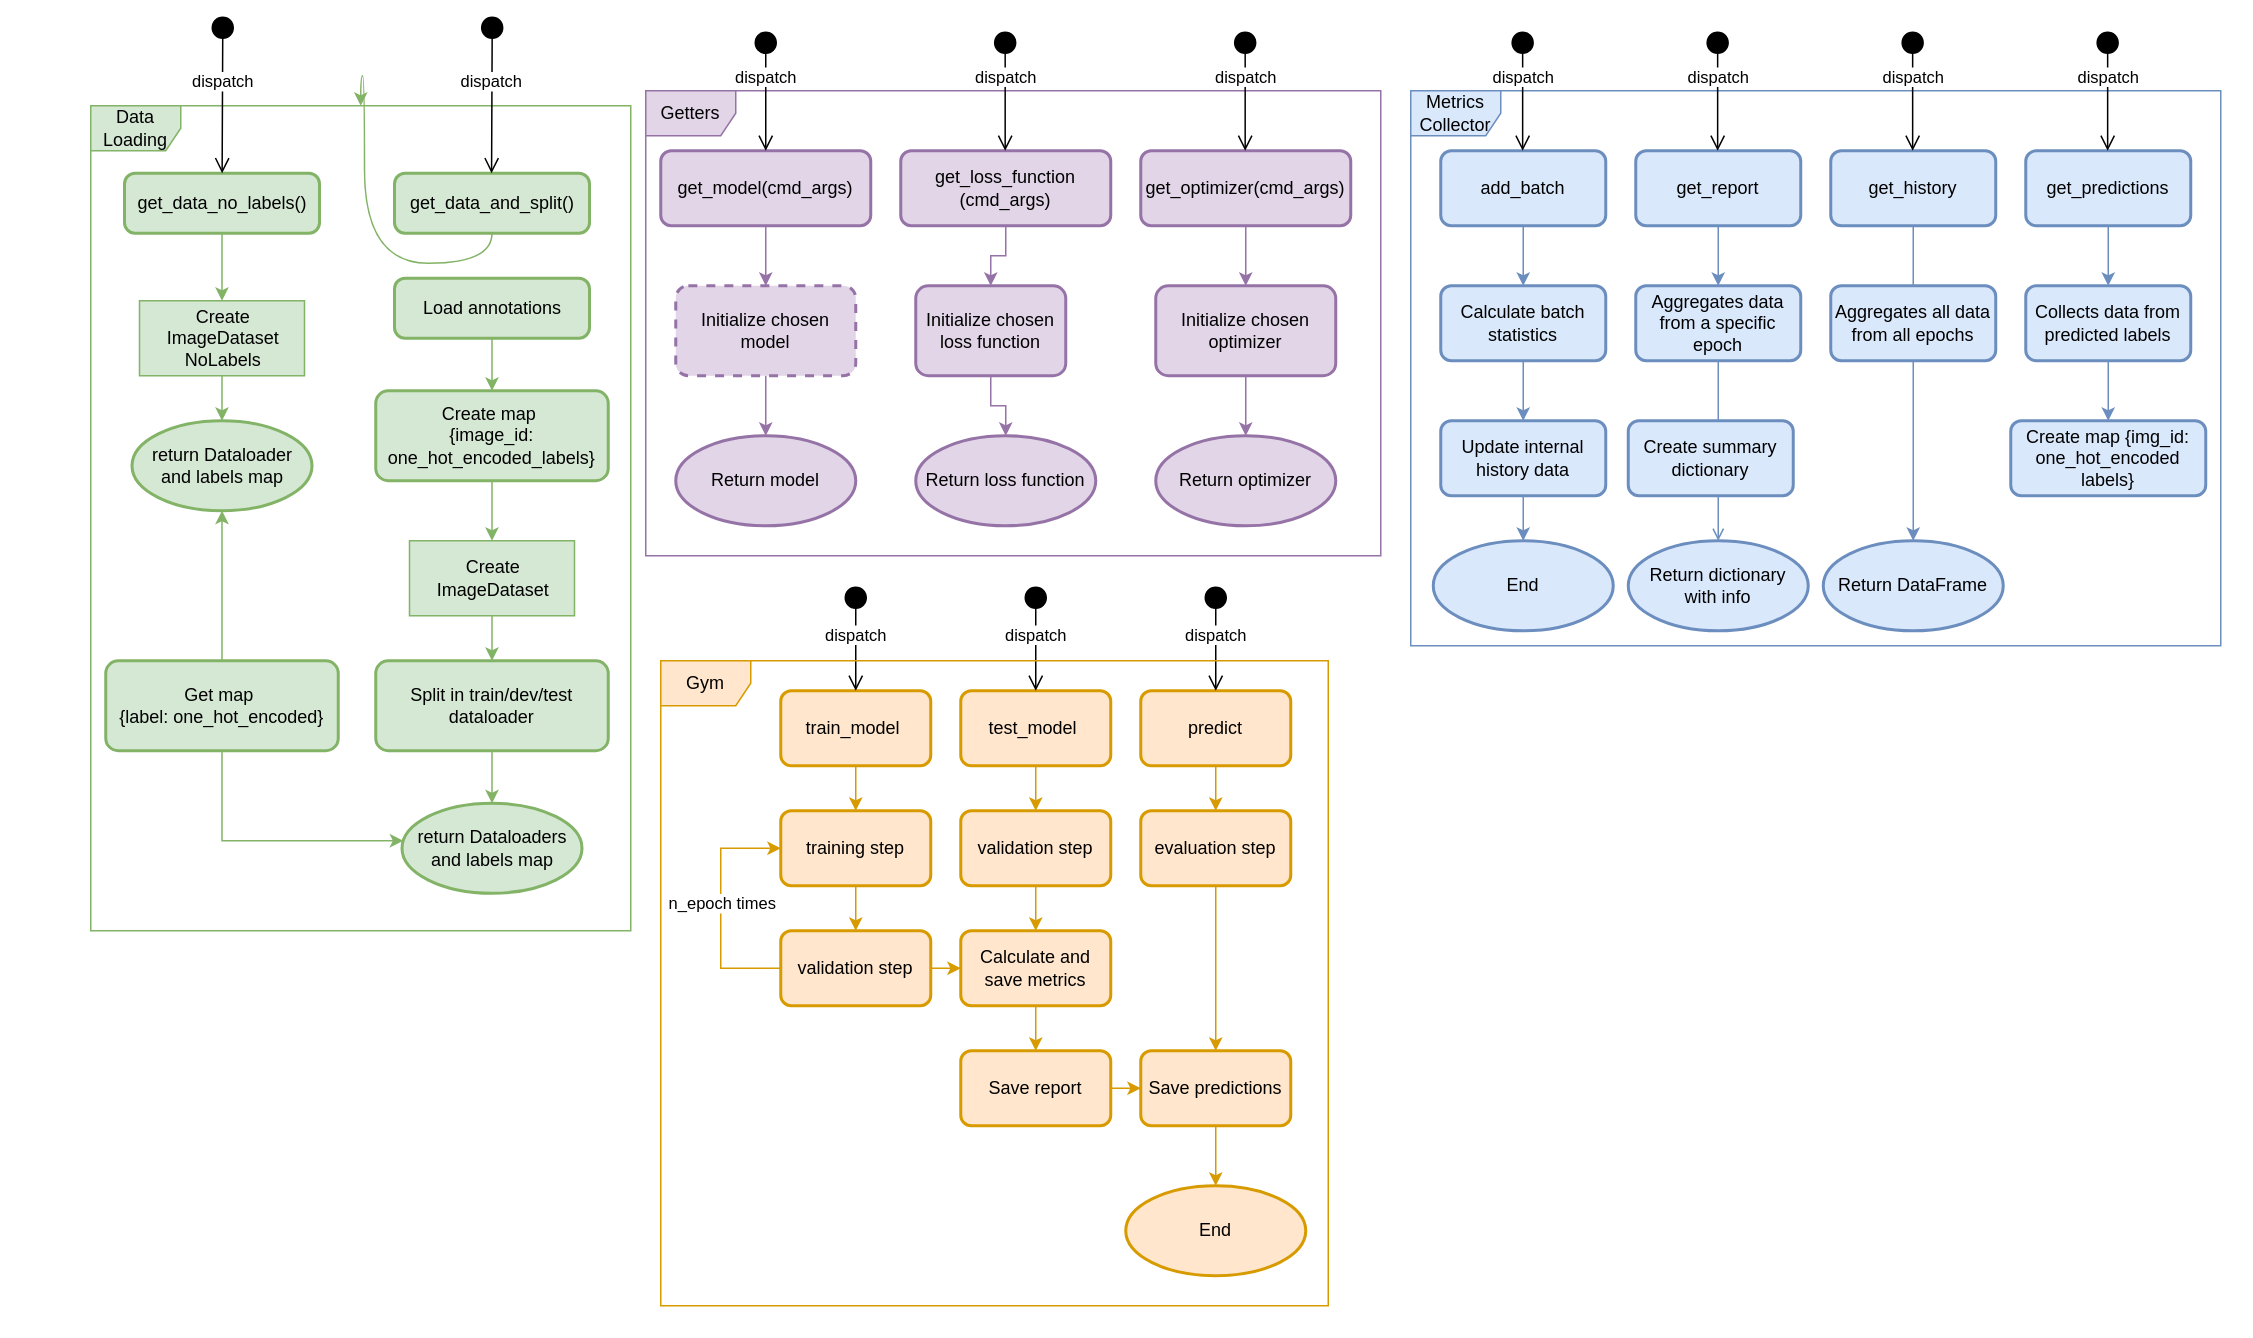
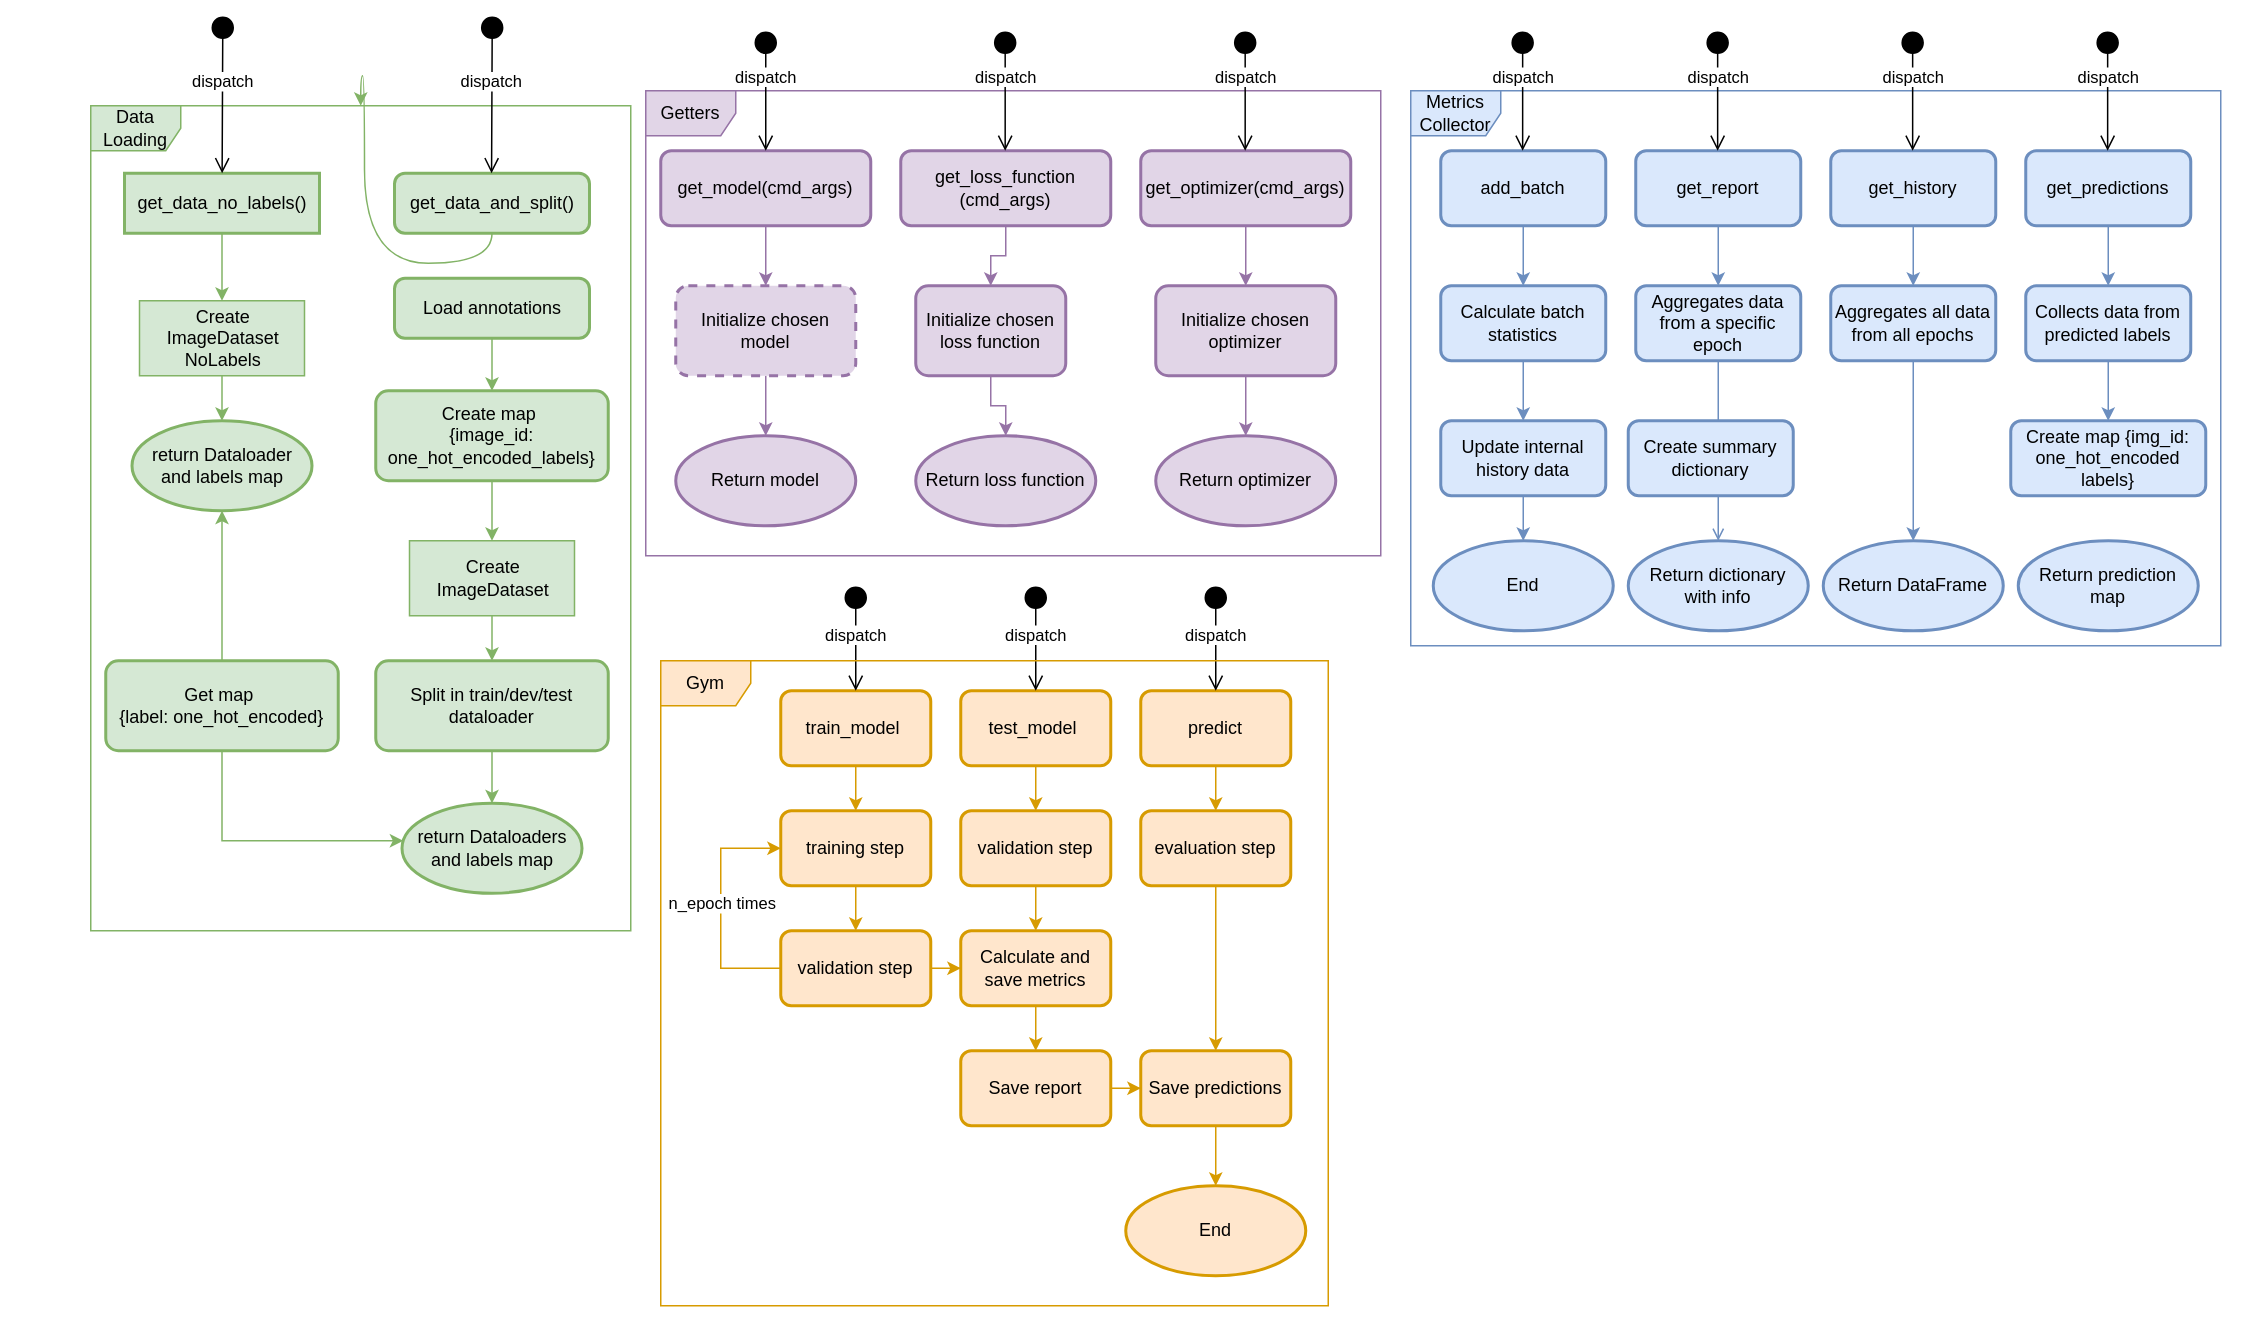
(222, 203) -> (222, 203)
(1913, 278) -> (1913, 274)
none -> (2108, 586)
